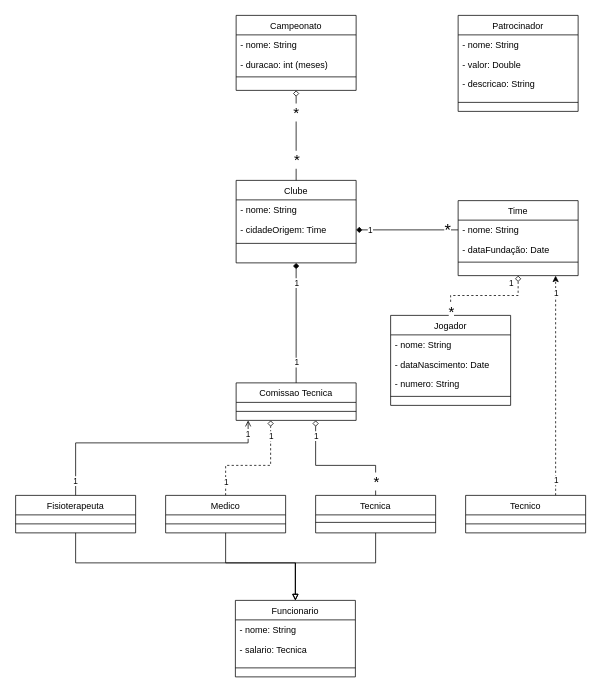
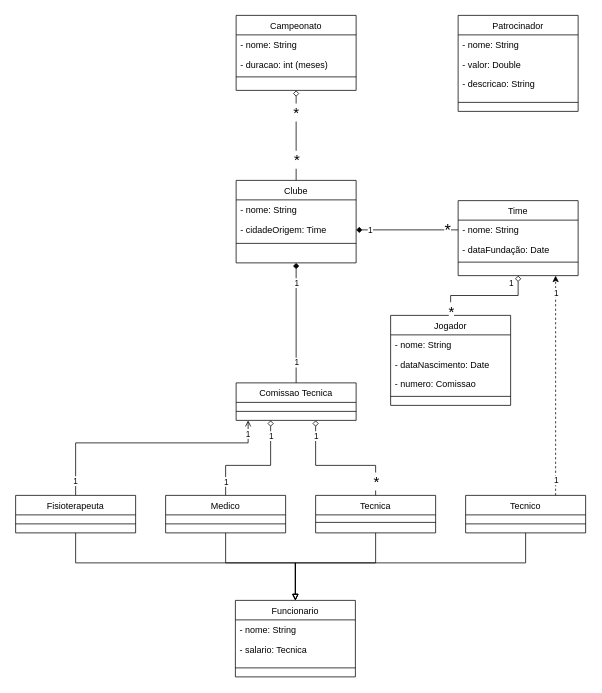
(488, 296) -> (488, 296)
(430, 384) -> (435, 384)
(255, 465) -> (255, 465)
none -> (465, 563)
